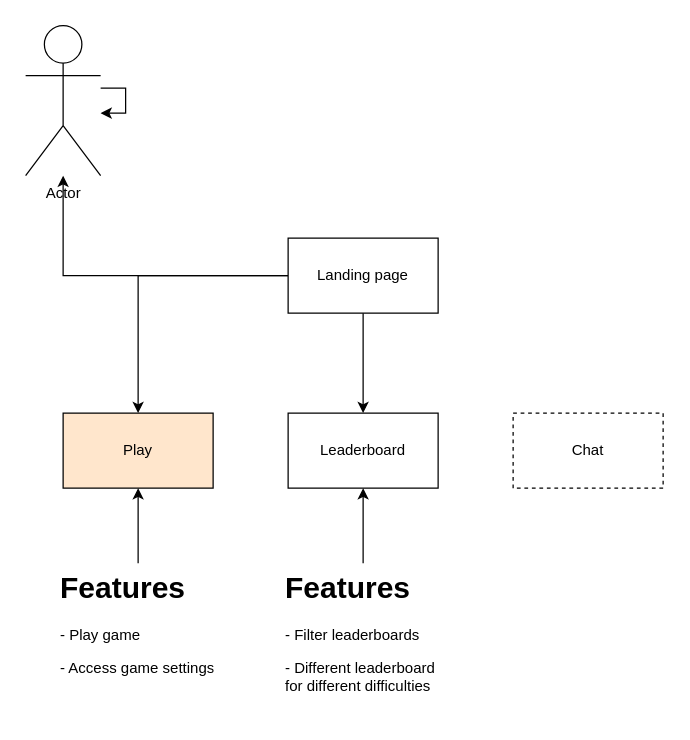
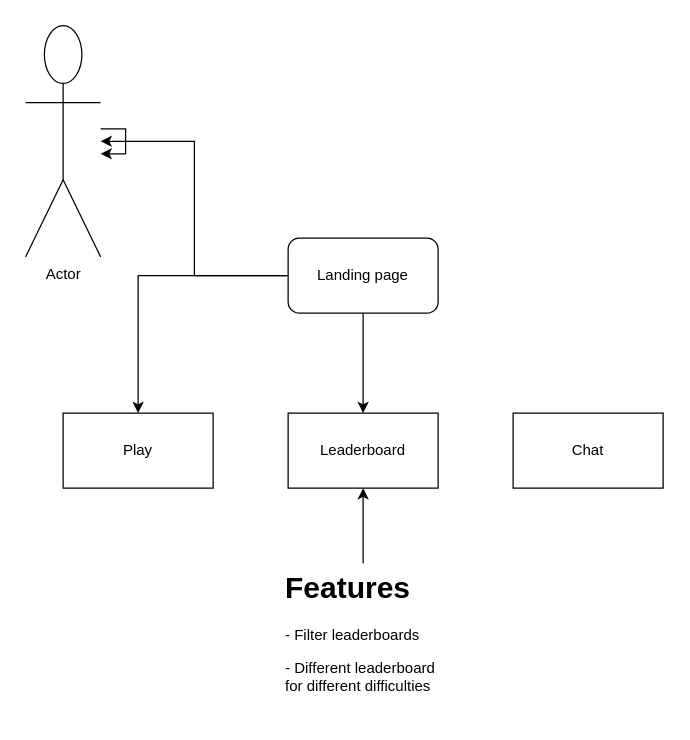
(63, 101) -> (63, 141)
(363, 276) -> (363, 276)
(138, 451) -> (138, 451)
(588, 451) -> (588, 451)
(138, 530) -> none
(138, 638) -> none
